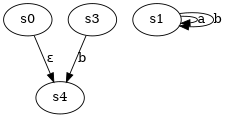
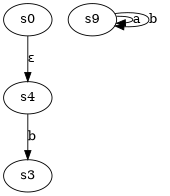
(157, 20) -> (92, 20)
(78, 55) -> (28, 132)
